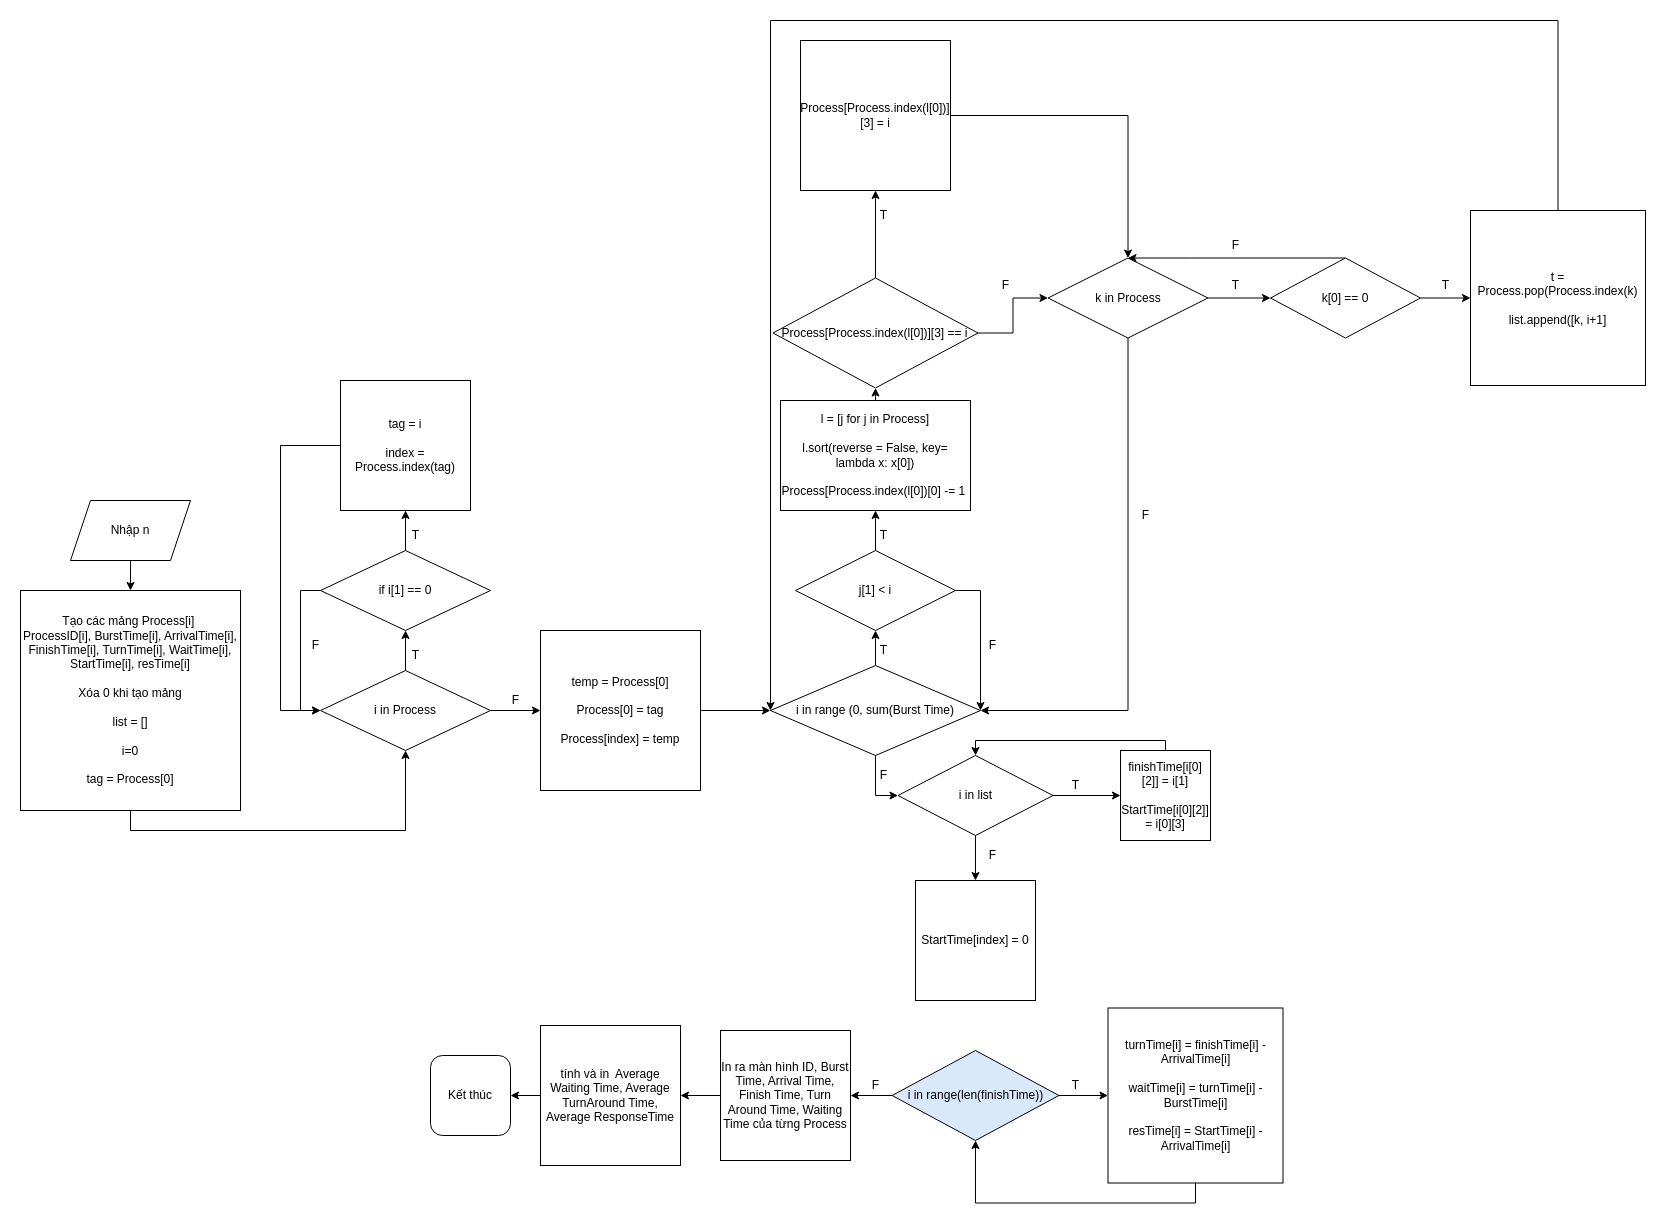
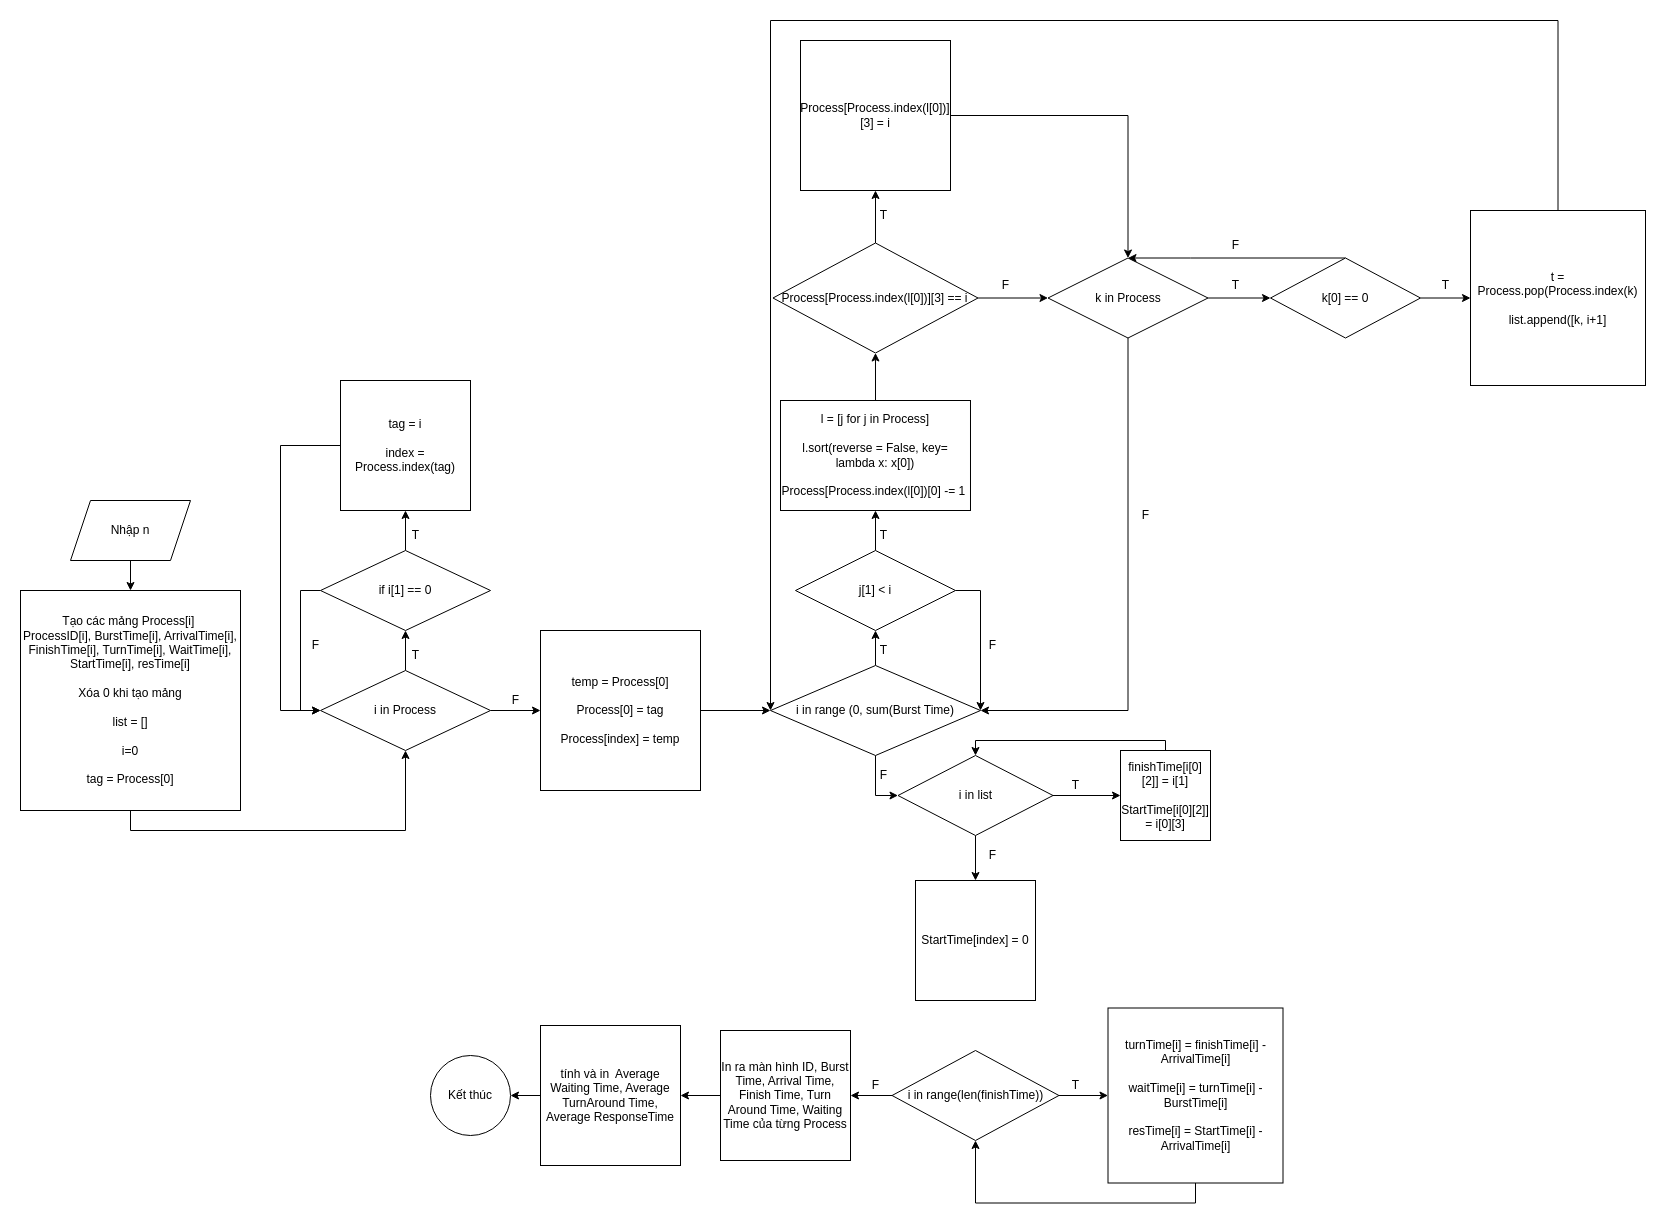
(875, 333) -> (875, 298)
(471, 1096) -> (471, 1096)
(976, 1096) -> (976, 1096)
